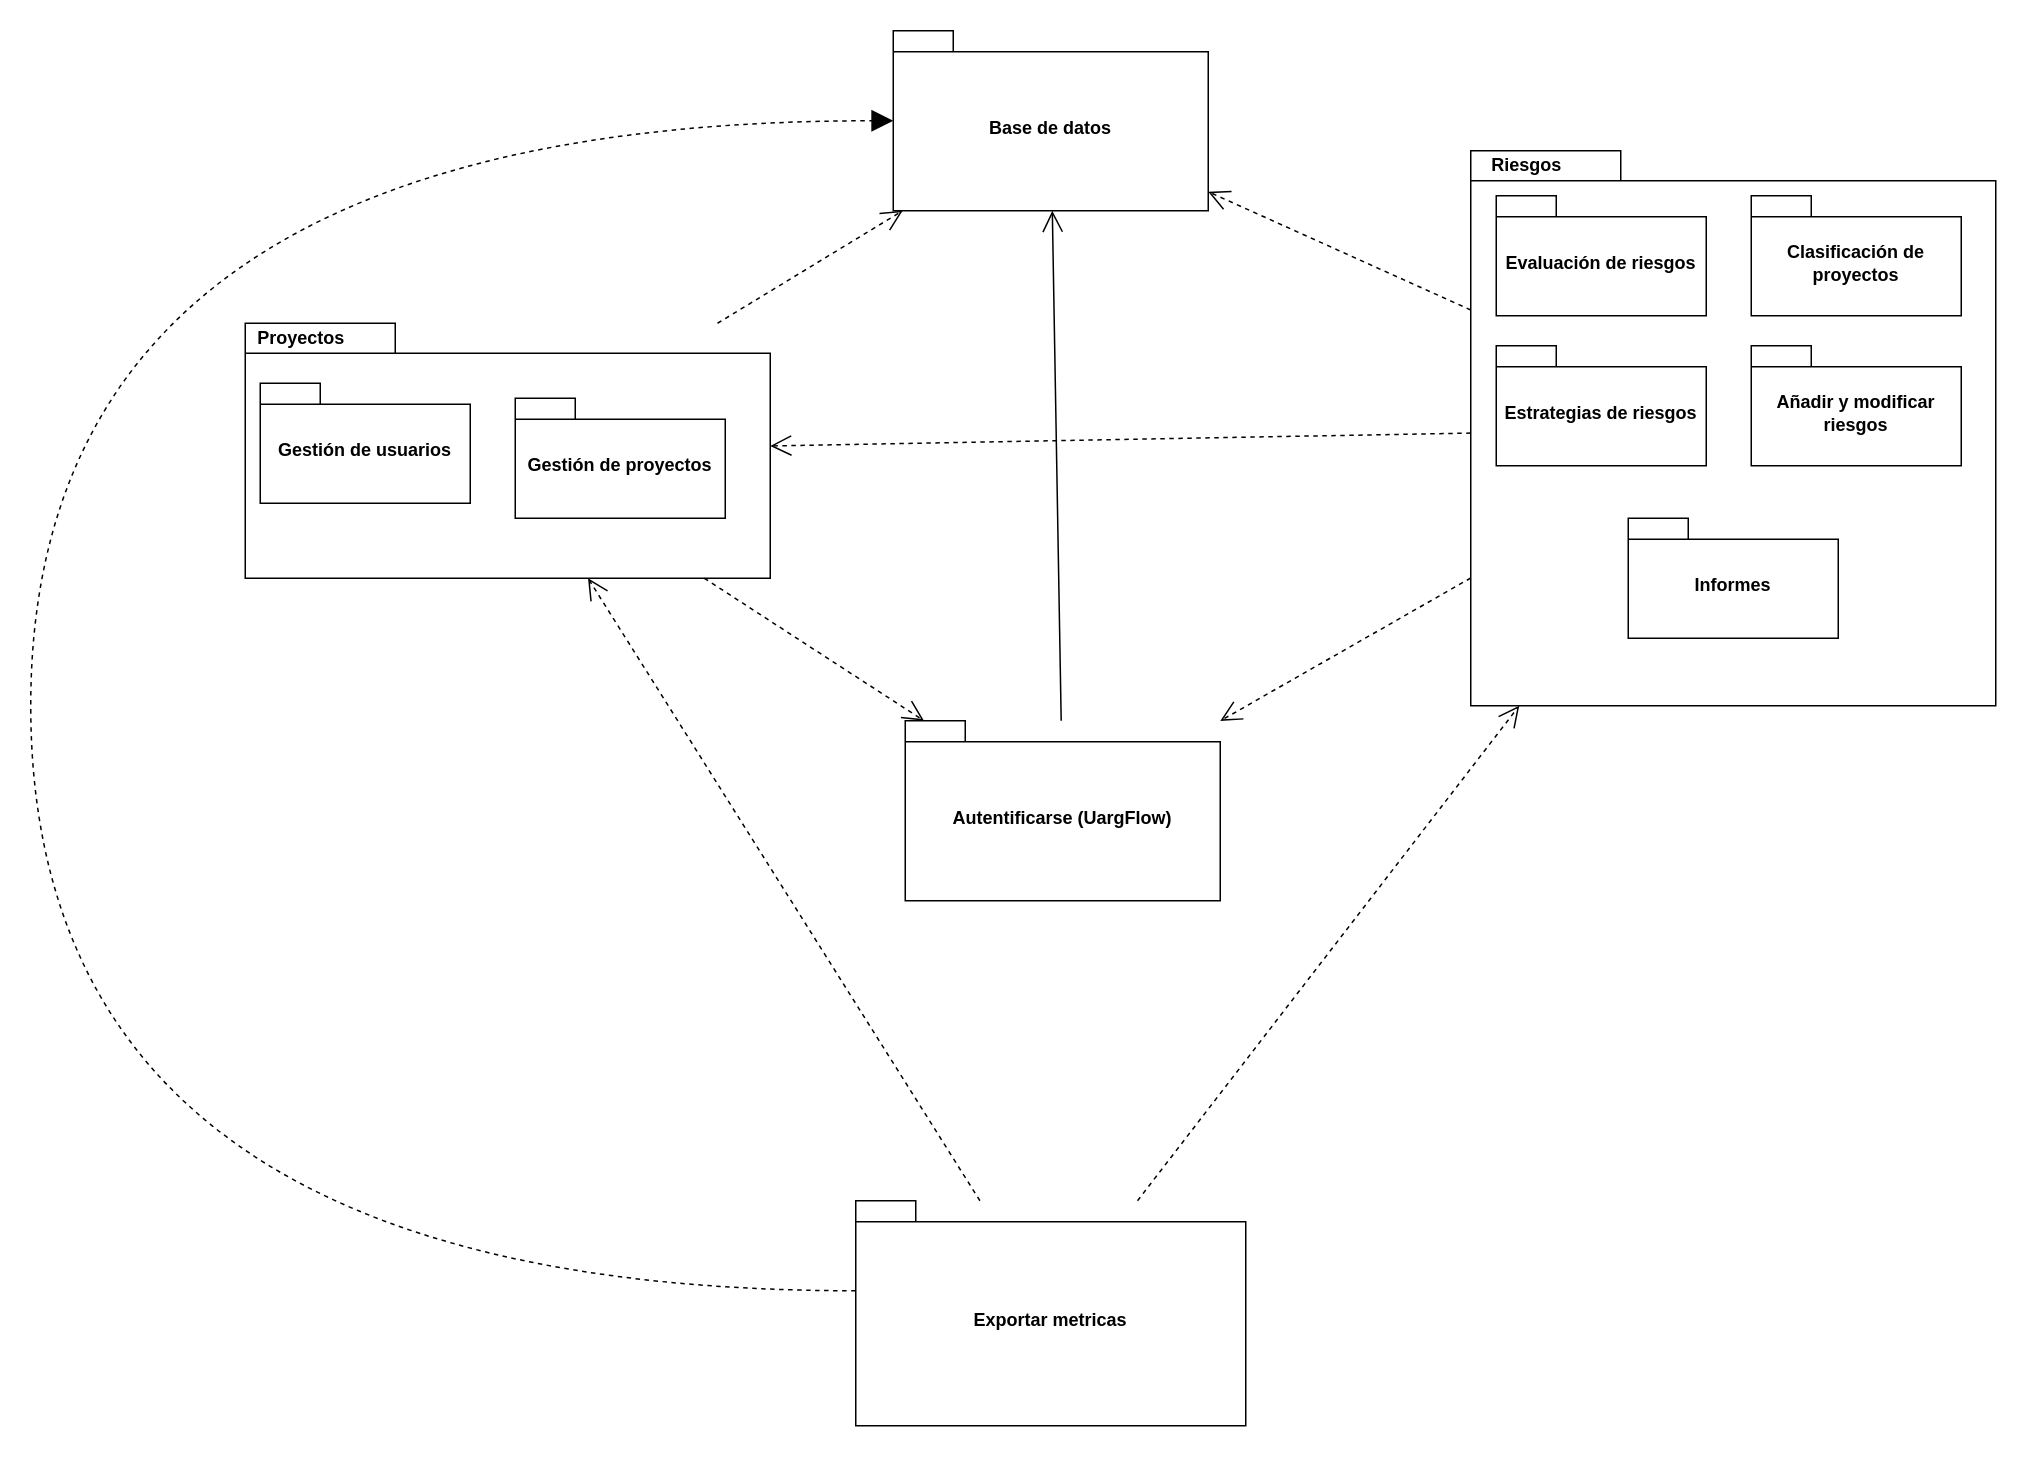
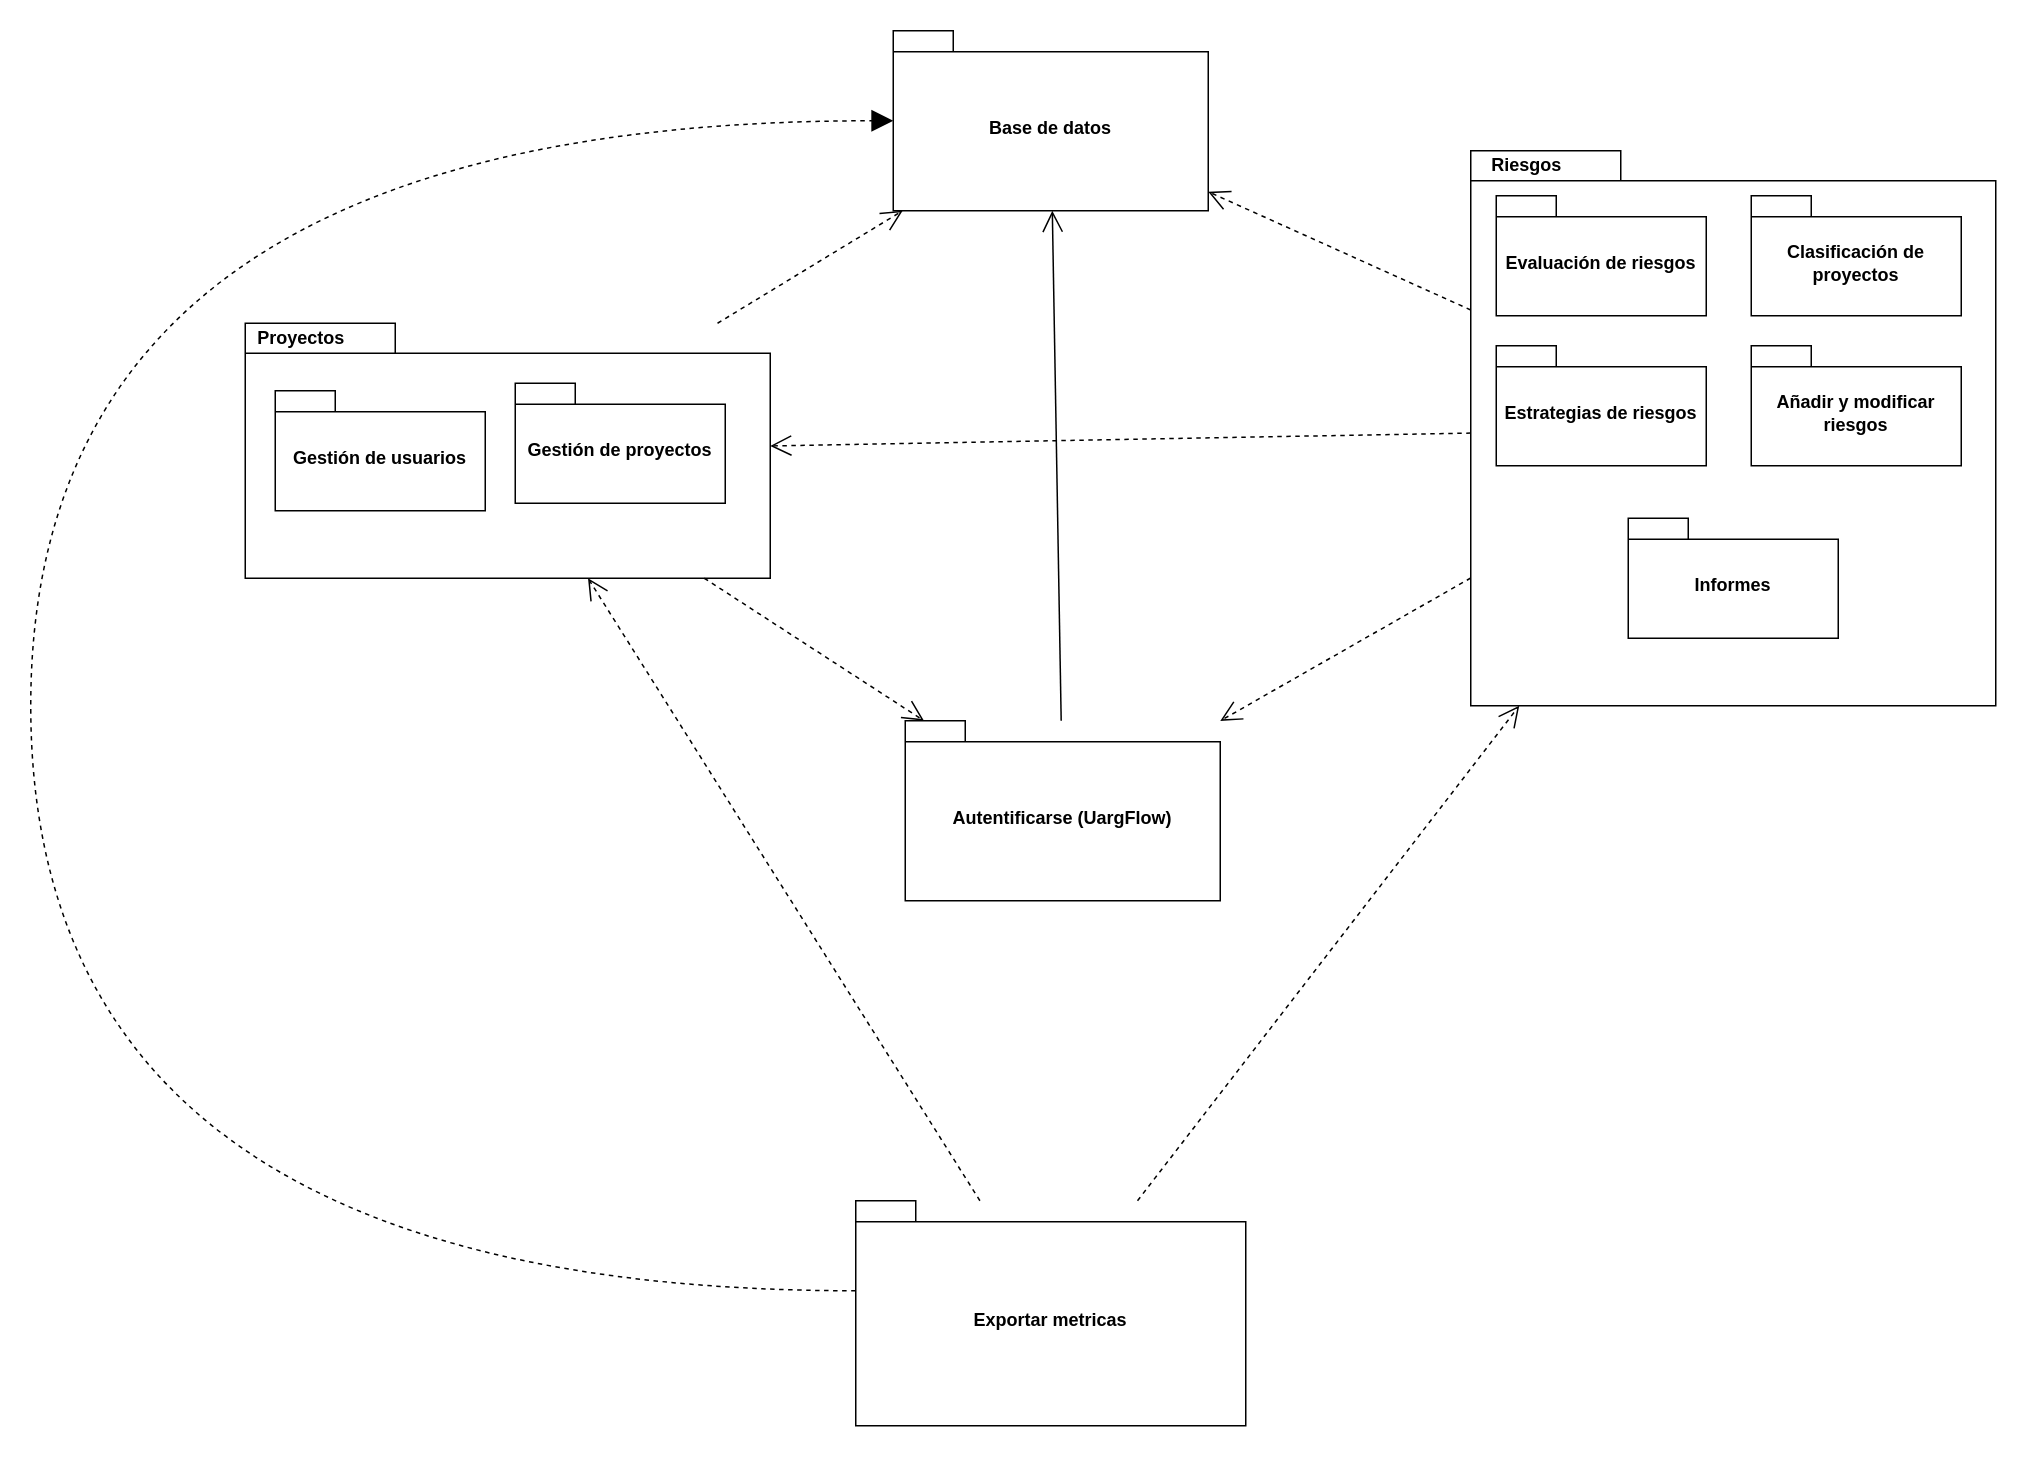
(365, 443) -> (380, 451)
(620, 458) -> (620, 443)
